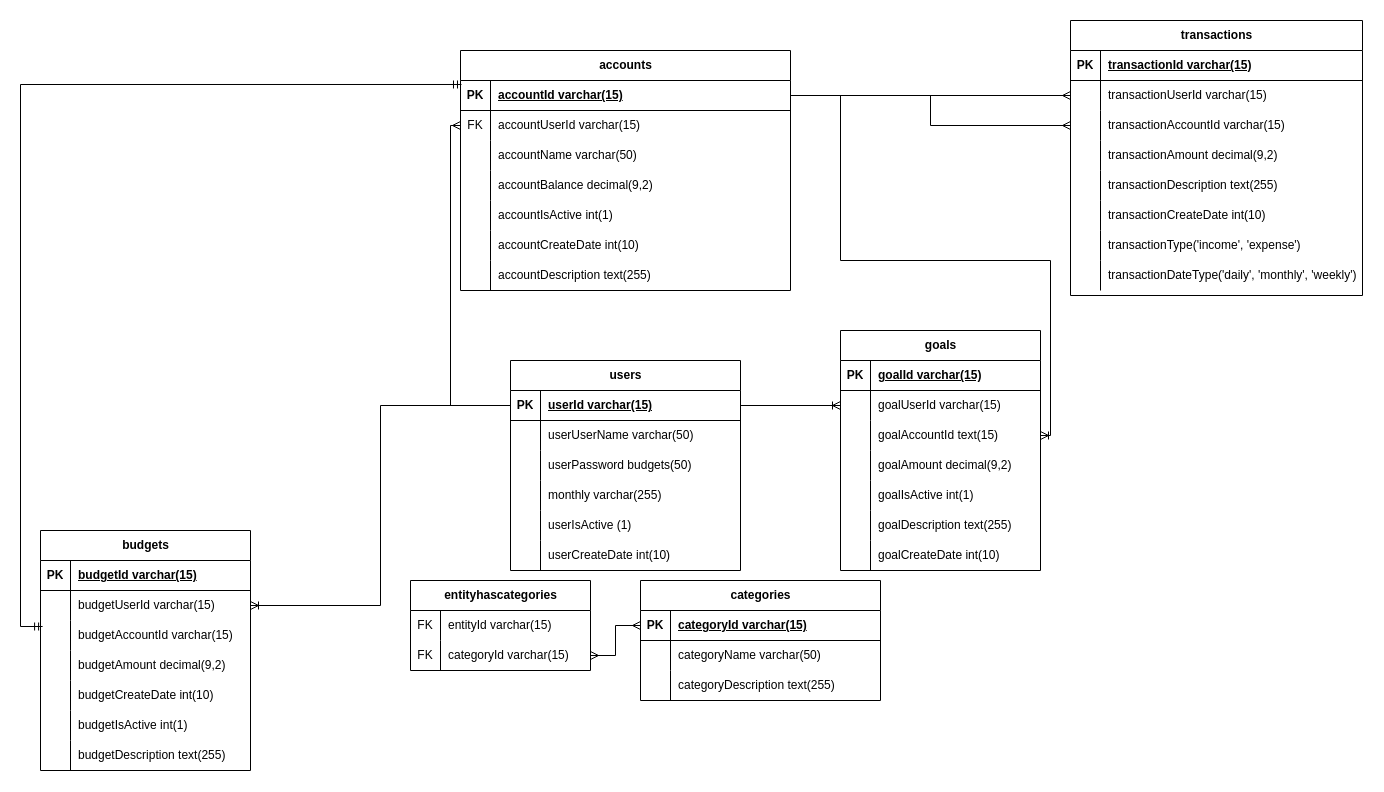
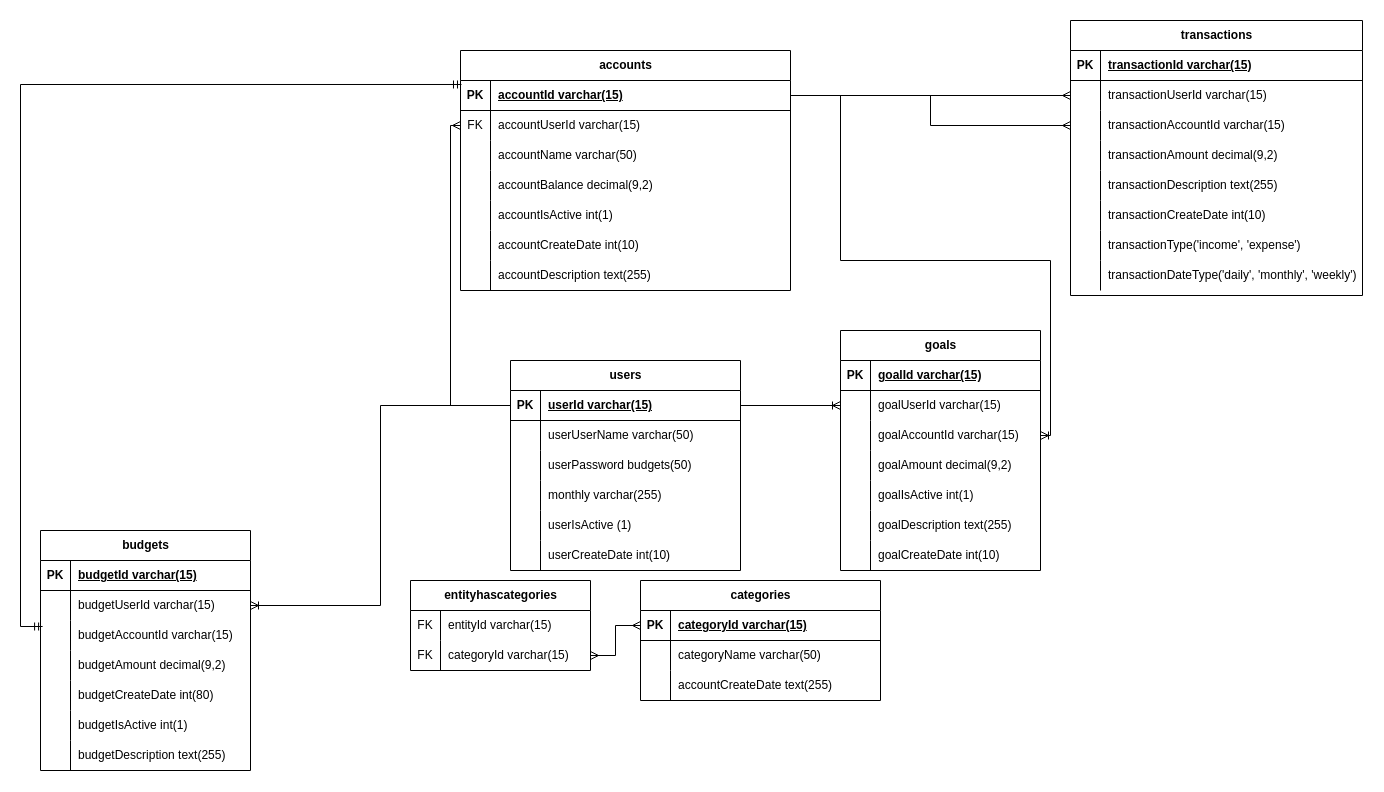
(949, 436) -> (959, 436)
(771, 686) -> (768, 686)
(156, 696) -> (156, 696)
